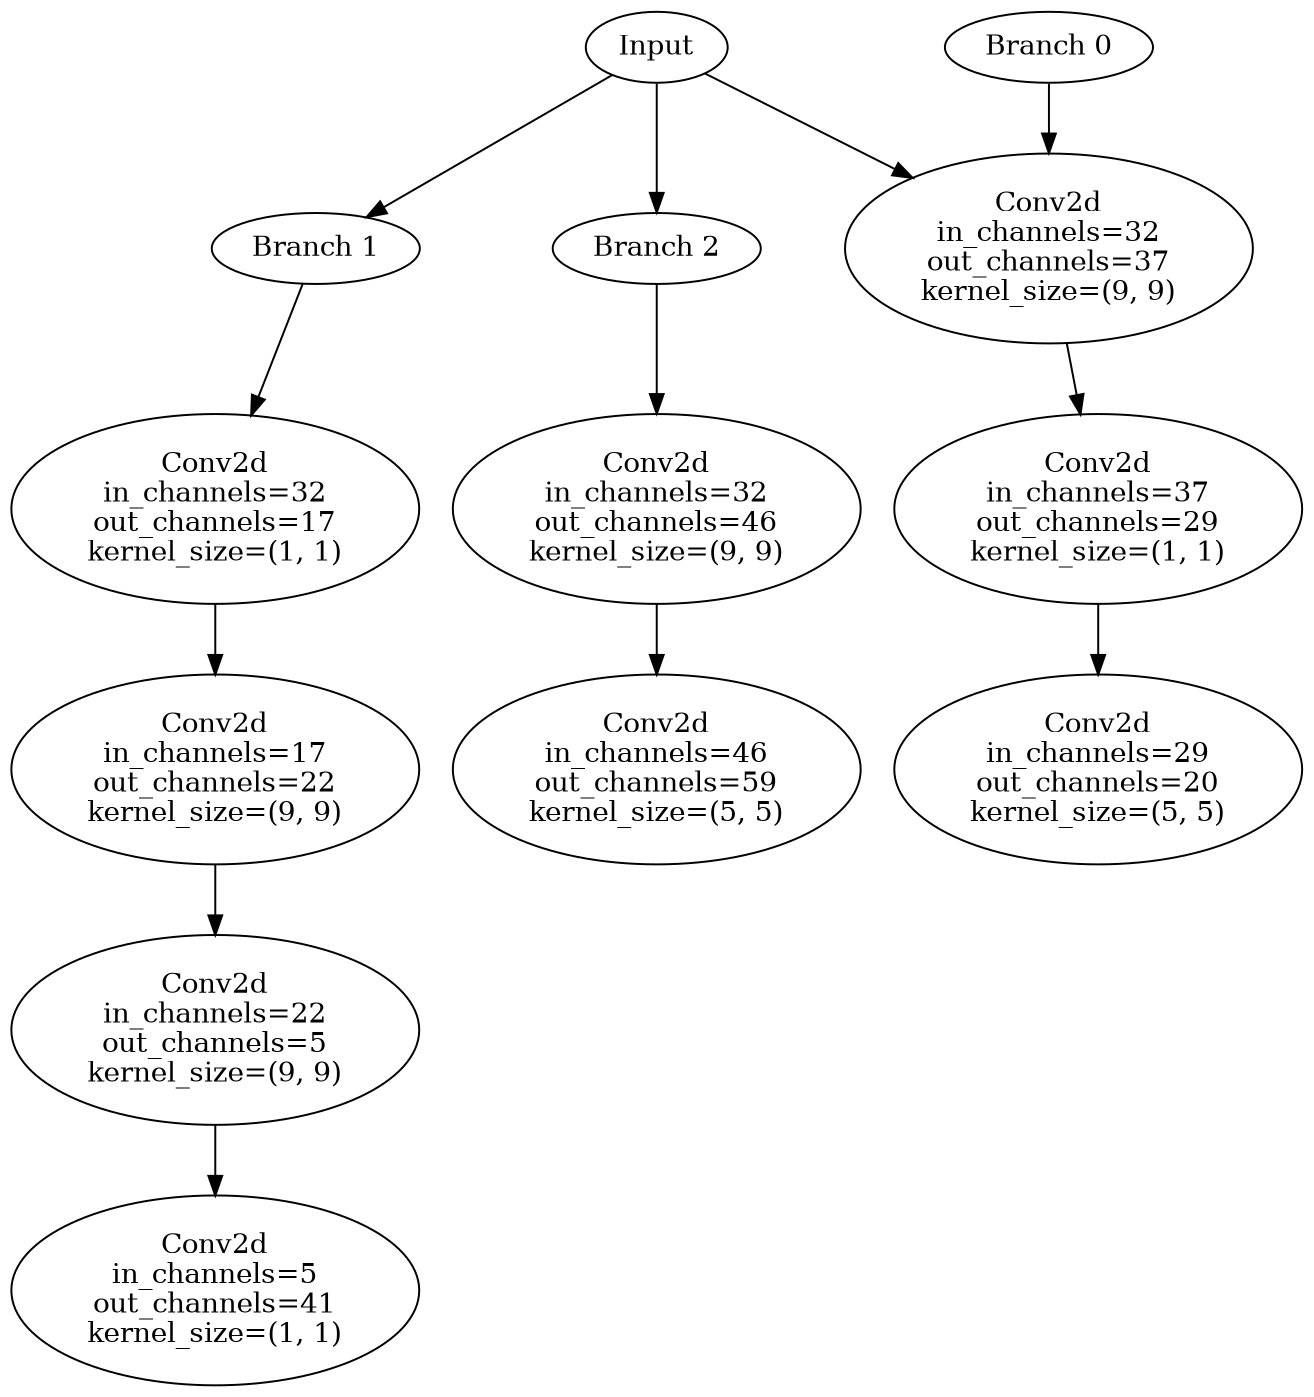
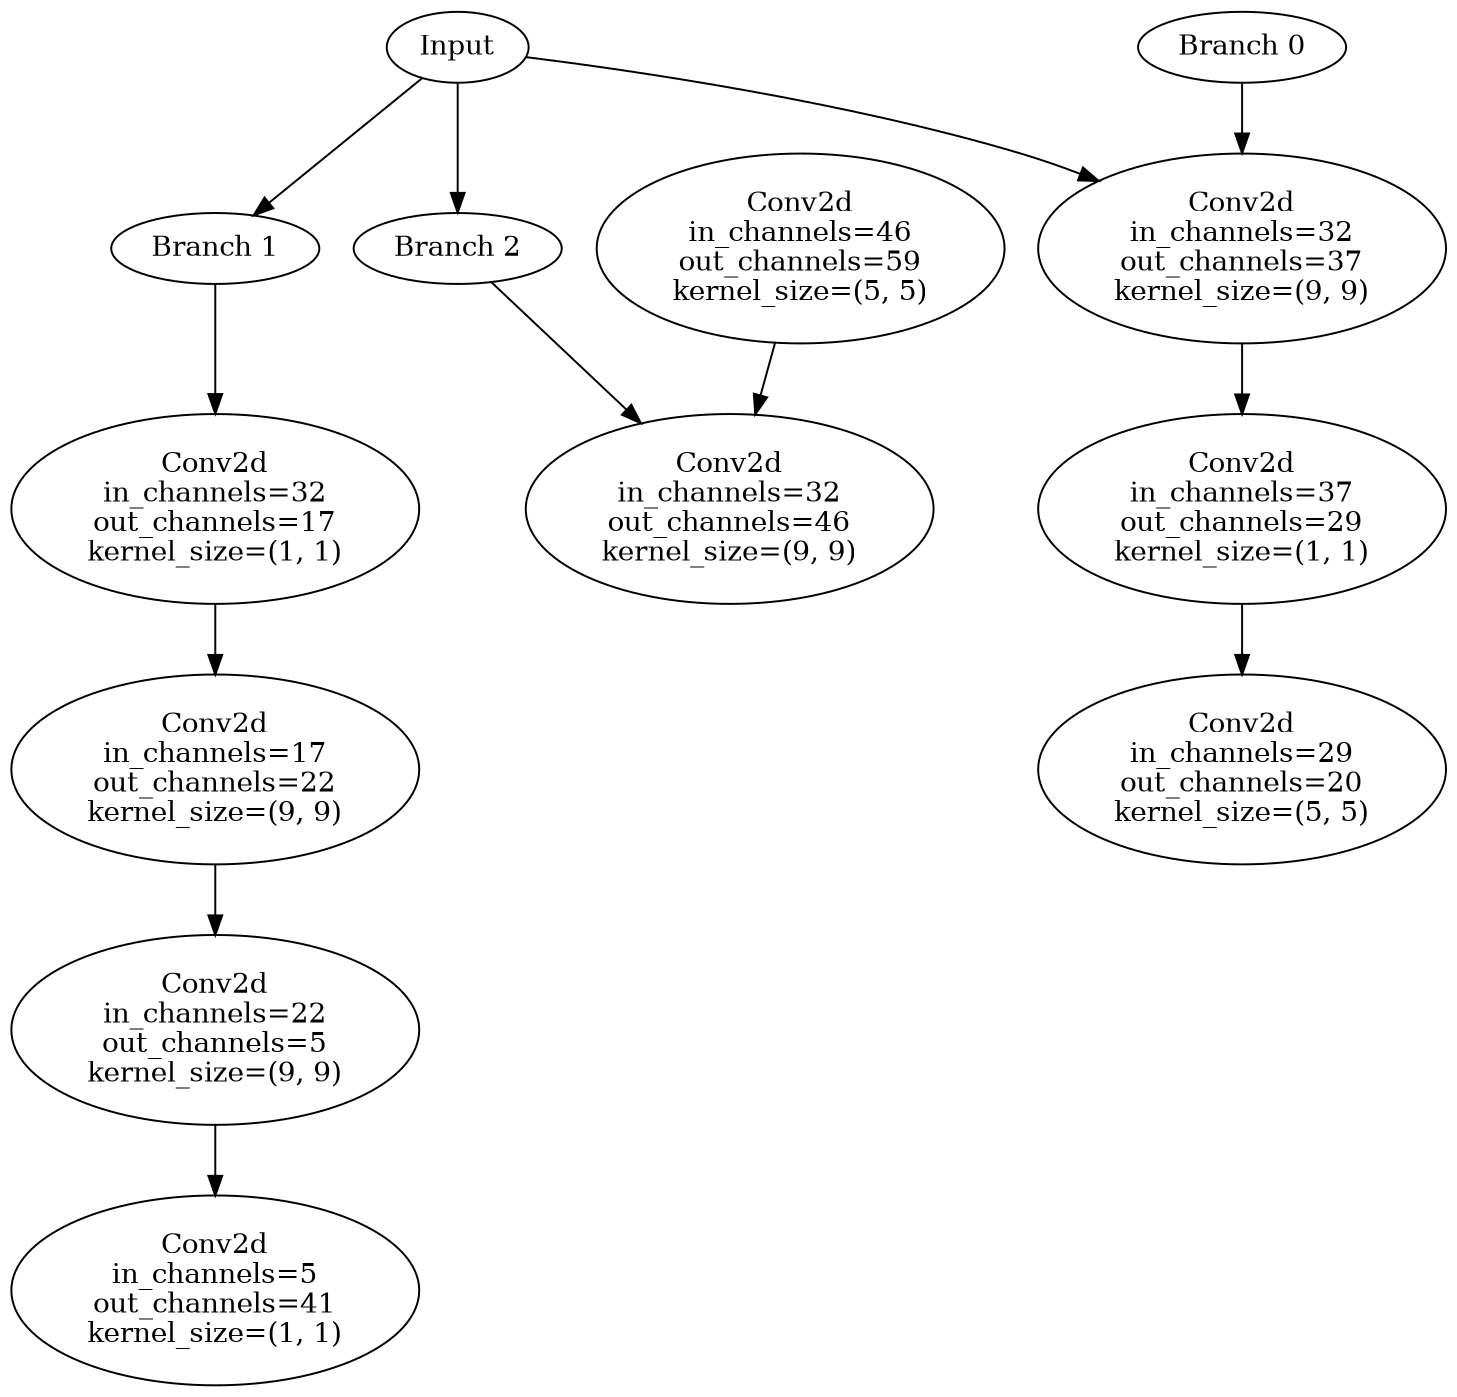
(657, 629) -> (768, 369)
